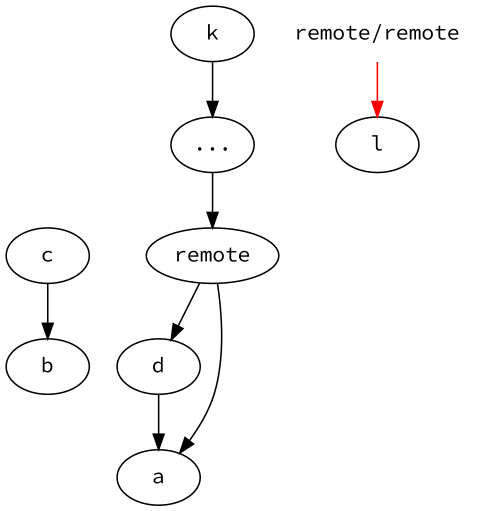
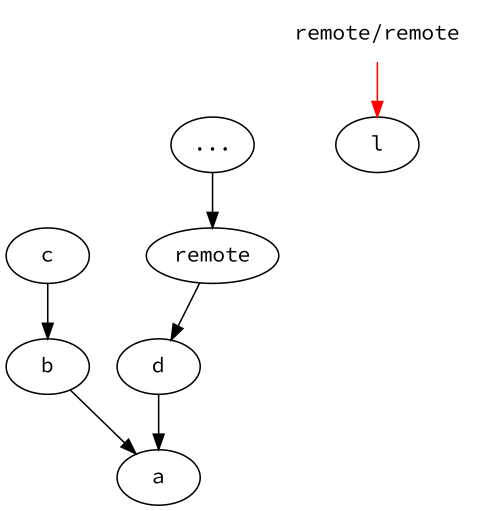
(213, 34) -> none
(220, 365) -> (98, 416)
